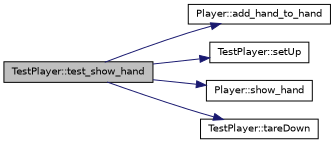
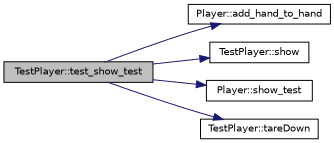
(259, 52) -> (259, 52)
(78, 72) -> (78, 72)
(259, 91) -> (259, 91)
